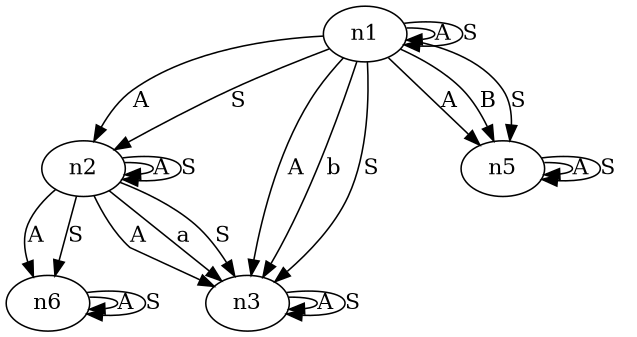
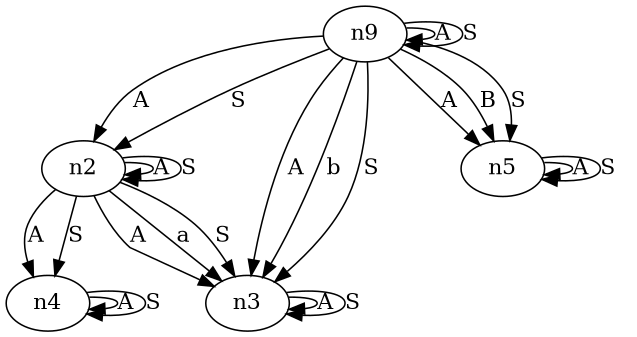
(365, 34) -> (365, 34)
(48, 303) -> (48, 303)
